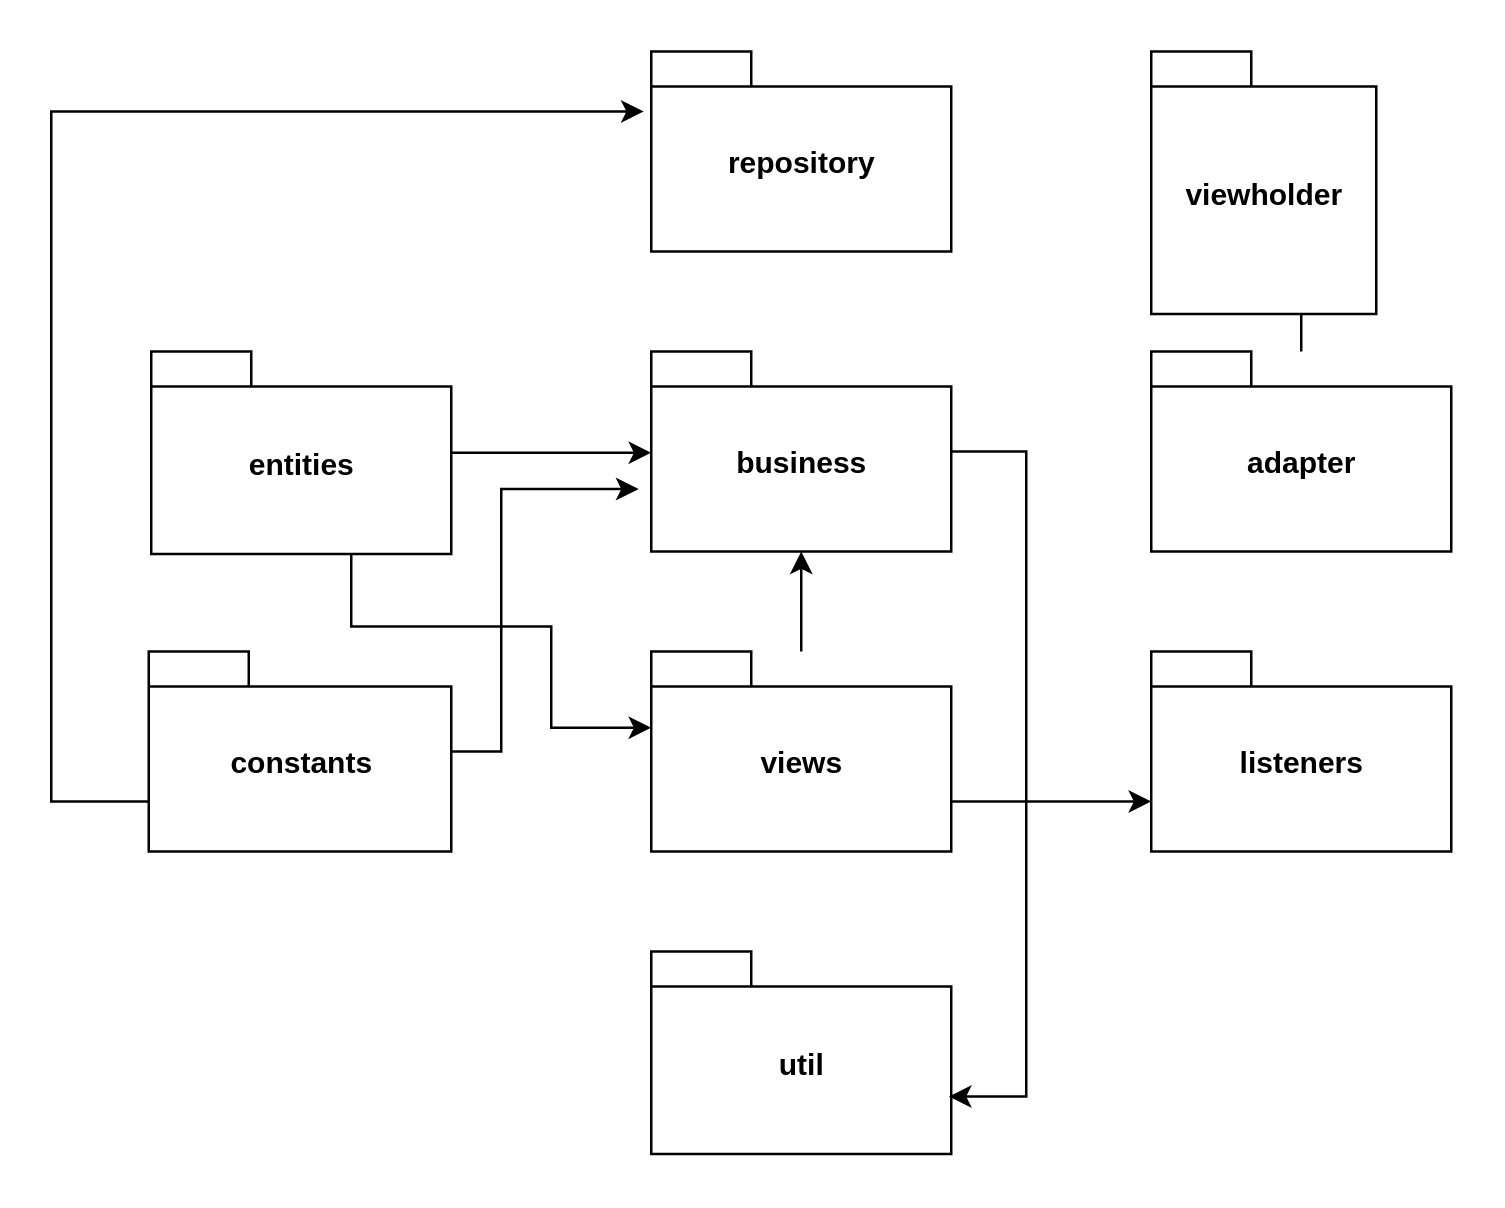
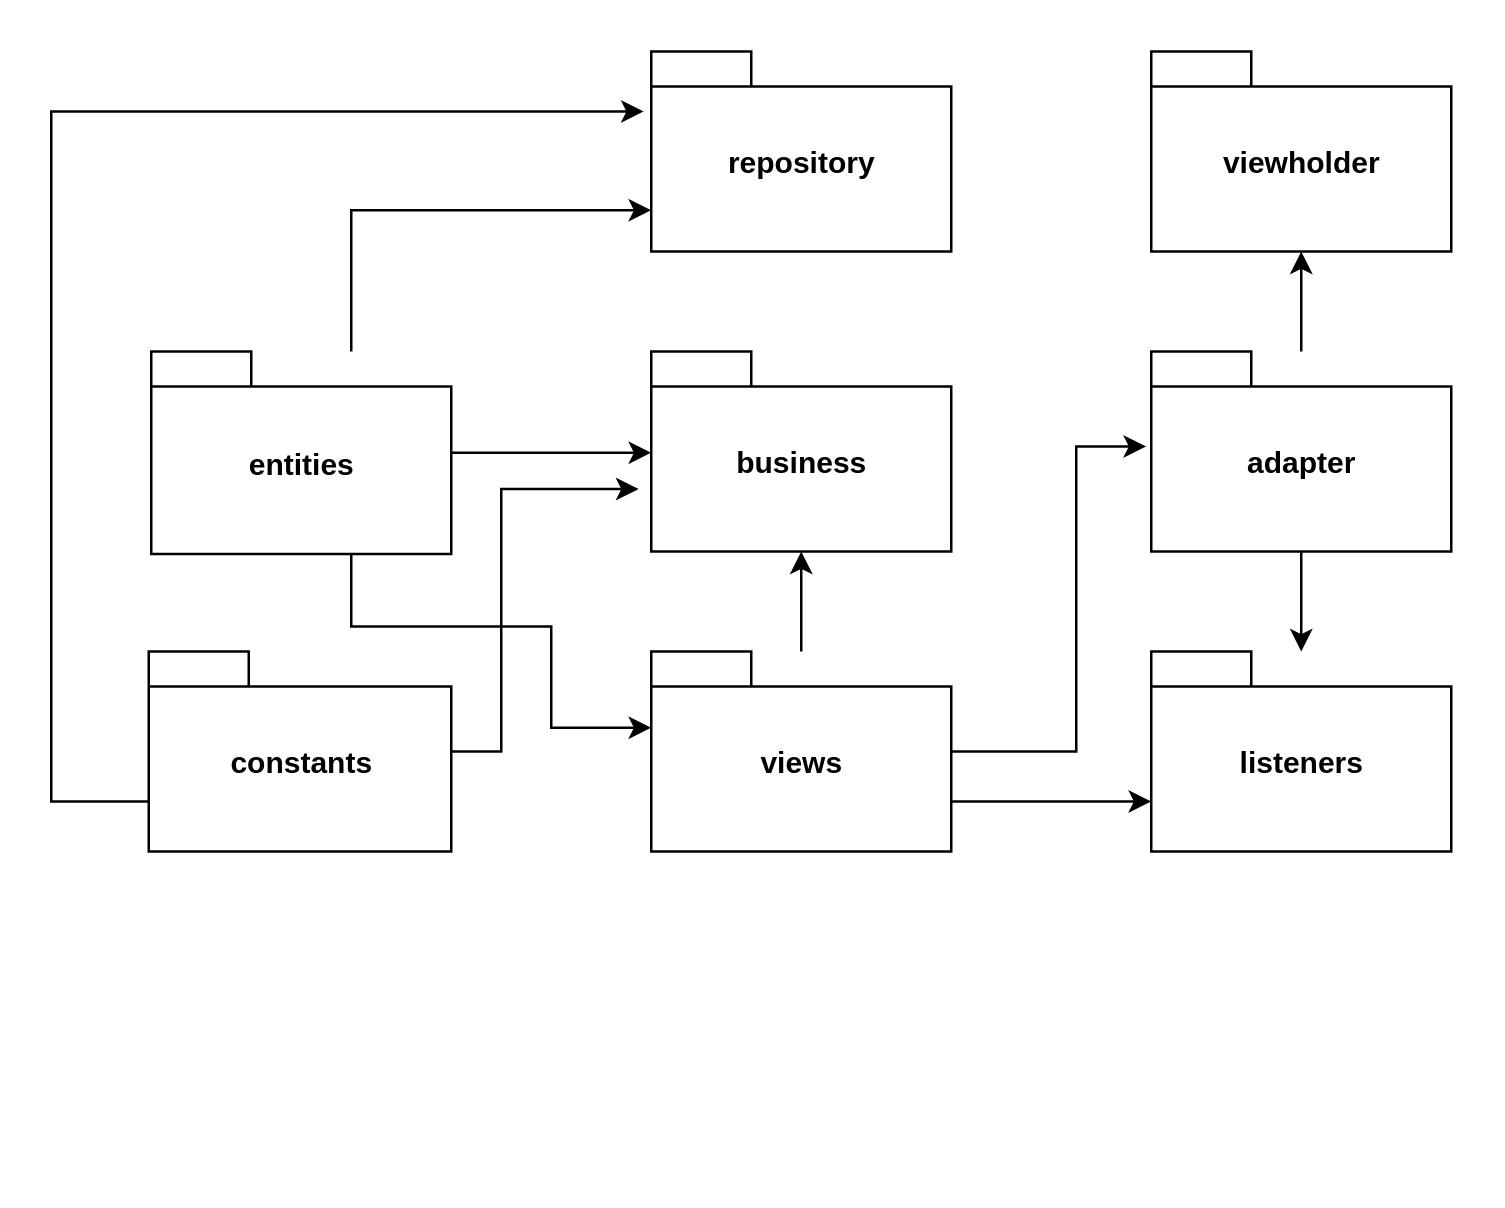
(1264, 183) -> (1301, 151)
none -> (422, 210)
(1026, 561) -> none
none -> (1301, 593)
none -> (1076, 595)
(801, 1053) -> none
